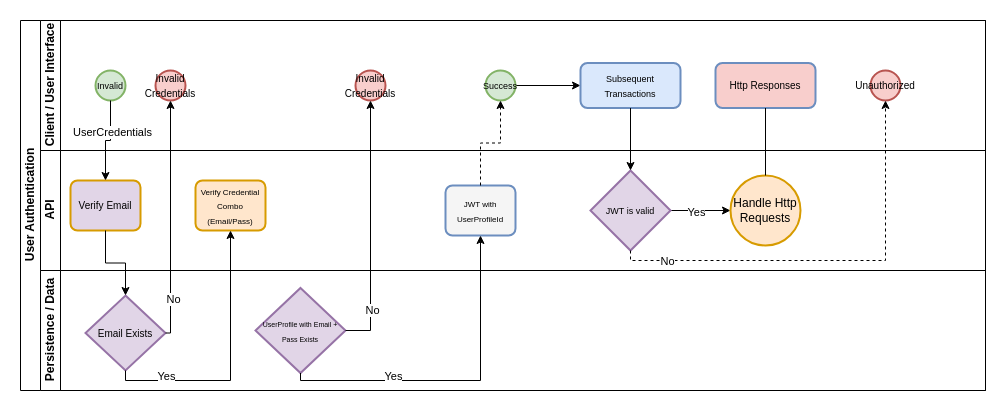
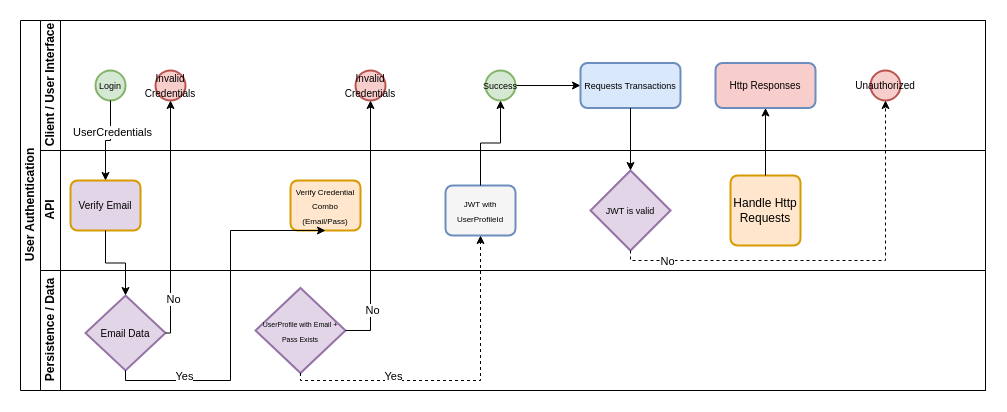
(111, 86) -> (111, 86)
(631, 86) -> (631, 86)
(766, 113) -> (766, 116)
(488, 143) -> (488, 143)
(231, 206) -> (326, 206)
(697, 211) -> none
(766, 211) -> (766, 211)
(126, 334) -> (126, 334)
(481, 351) -> (481, 351)
